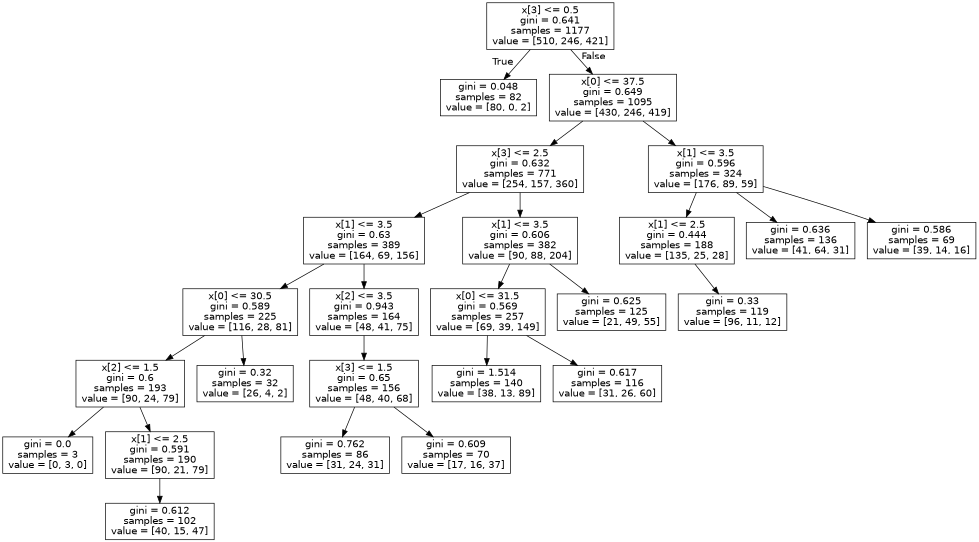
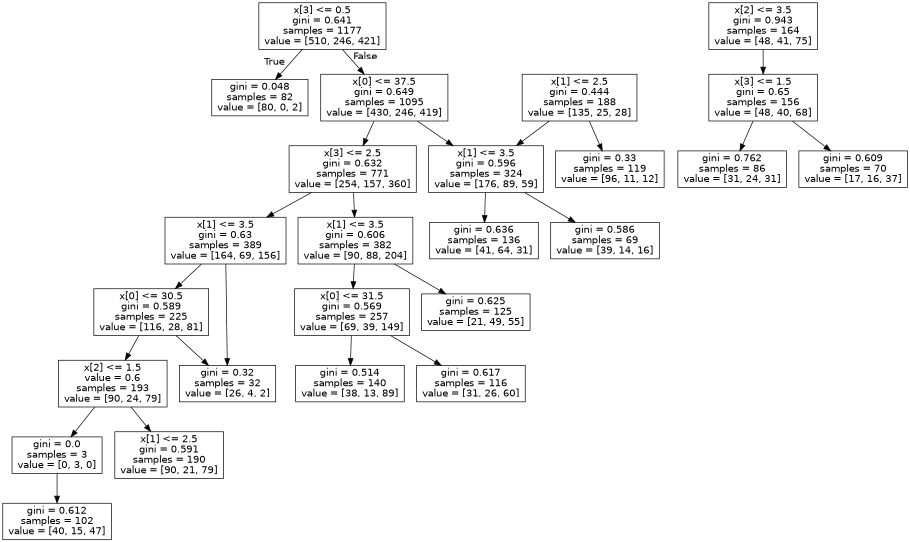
(693, 202) -> (536, 131)
(364, 273) -> (227, 311)
(130, 384) -> (113, 384)
(486, 384) -> (350, 384)
(160, 487) -> (57, 485)
